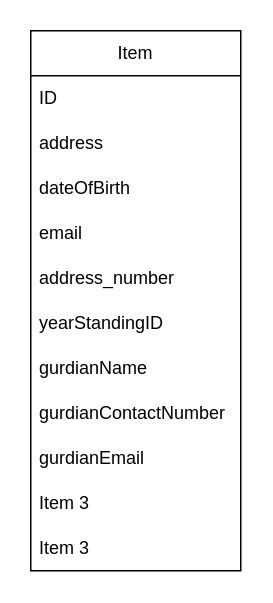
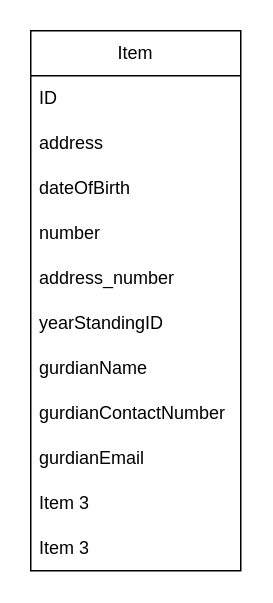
(60, 233) -> (70, 233)
